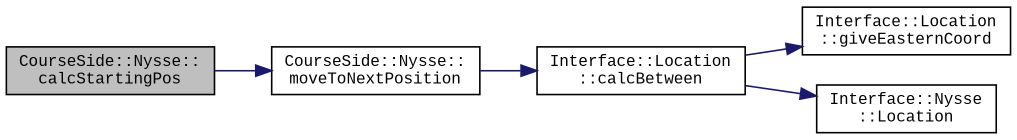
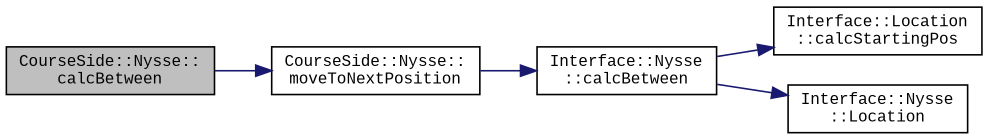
(906, 31) -> (878, 31)
(110, 71) -> (110, 71)
(641, 71) -> (627, 71)
